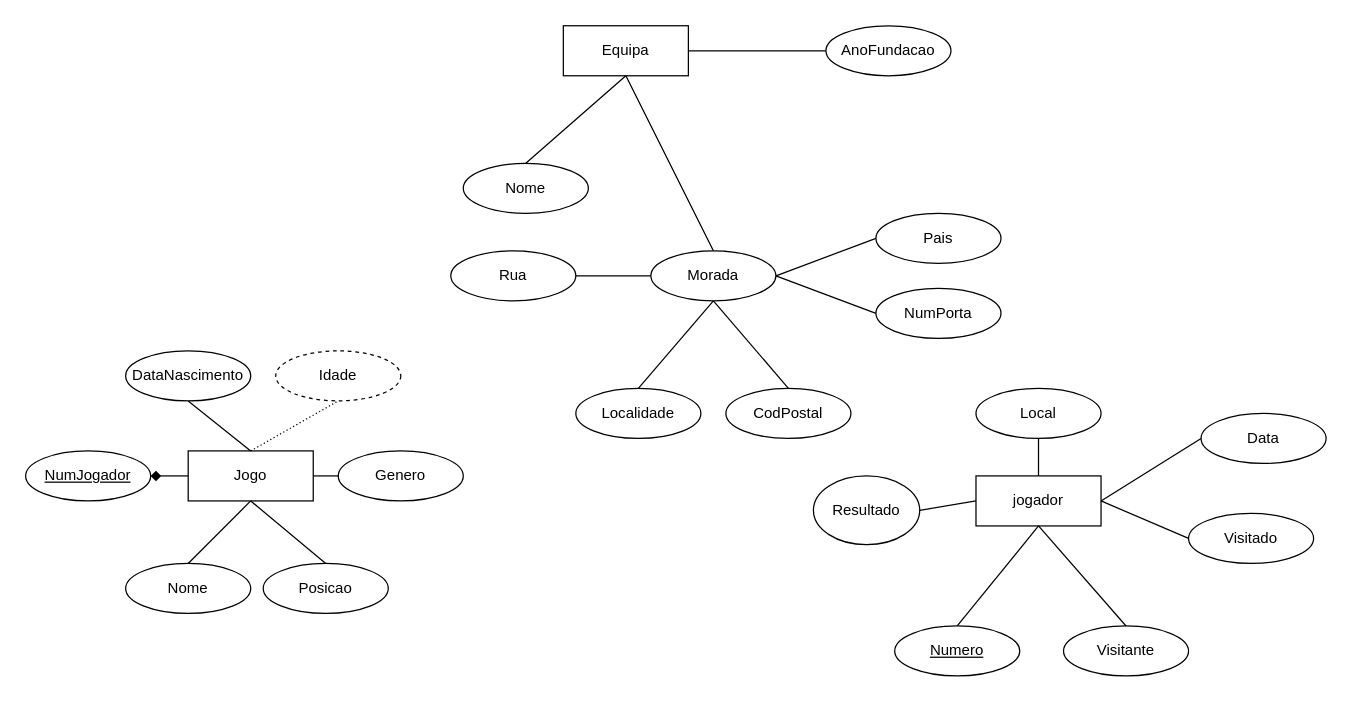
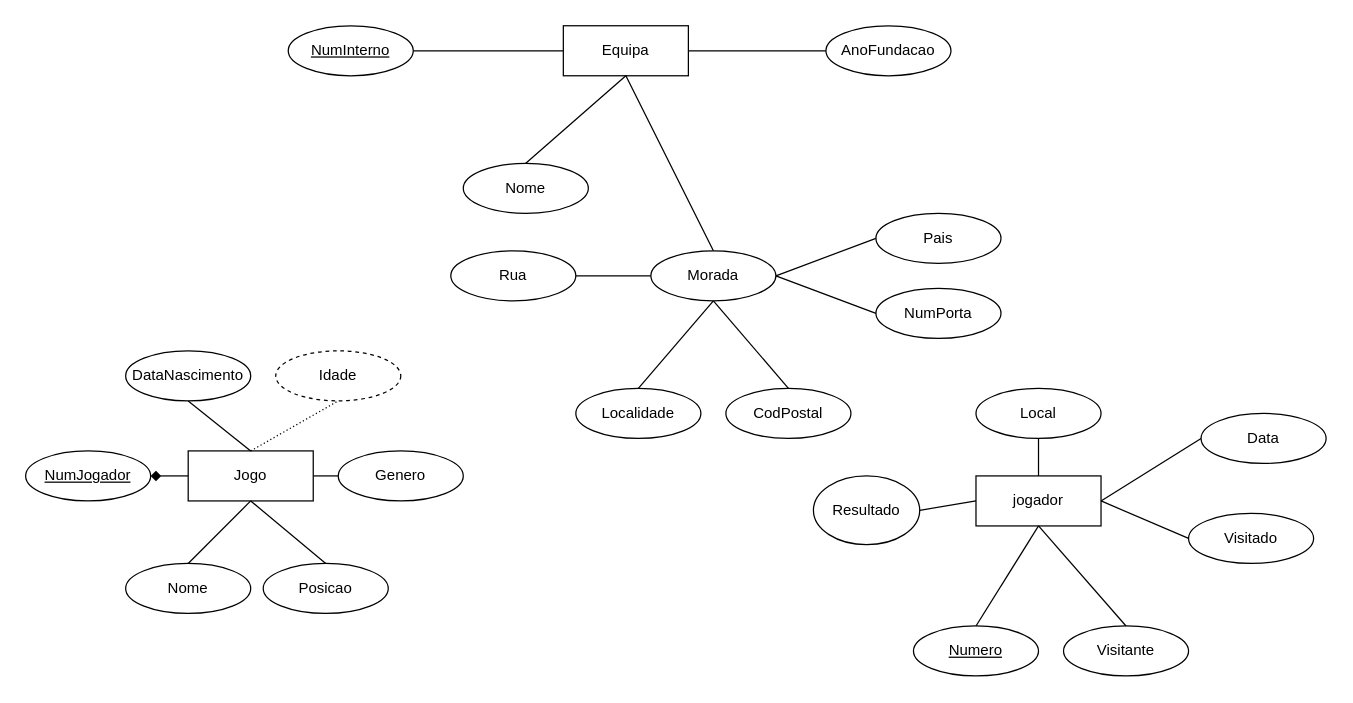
none -> (351, 51)
none -> (488, 51)
(957, 651) -> (976, 651)
